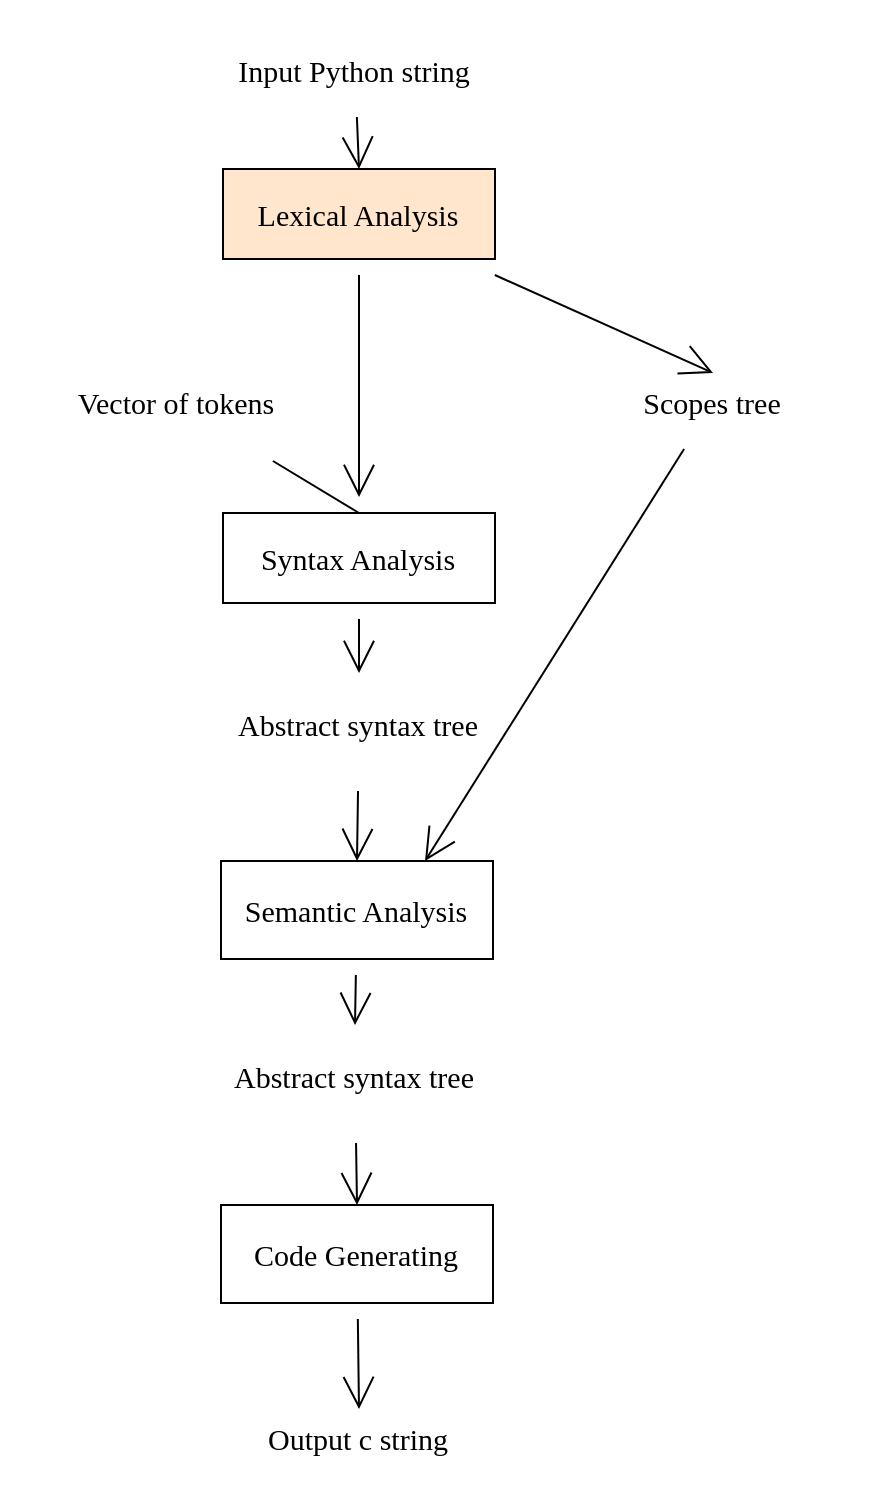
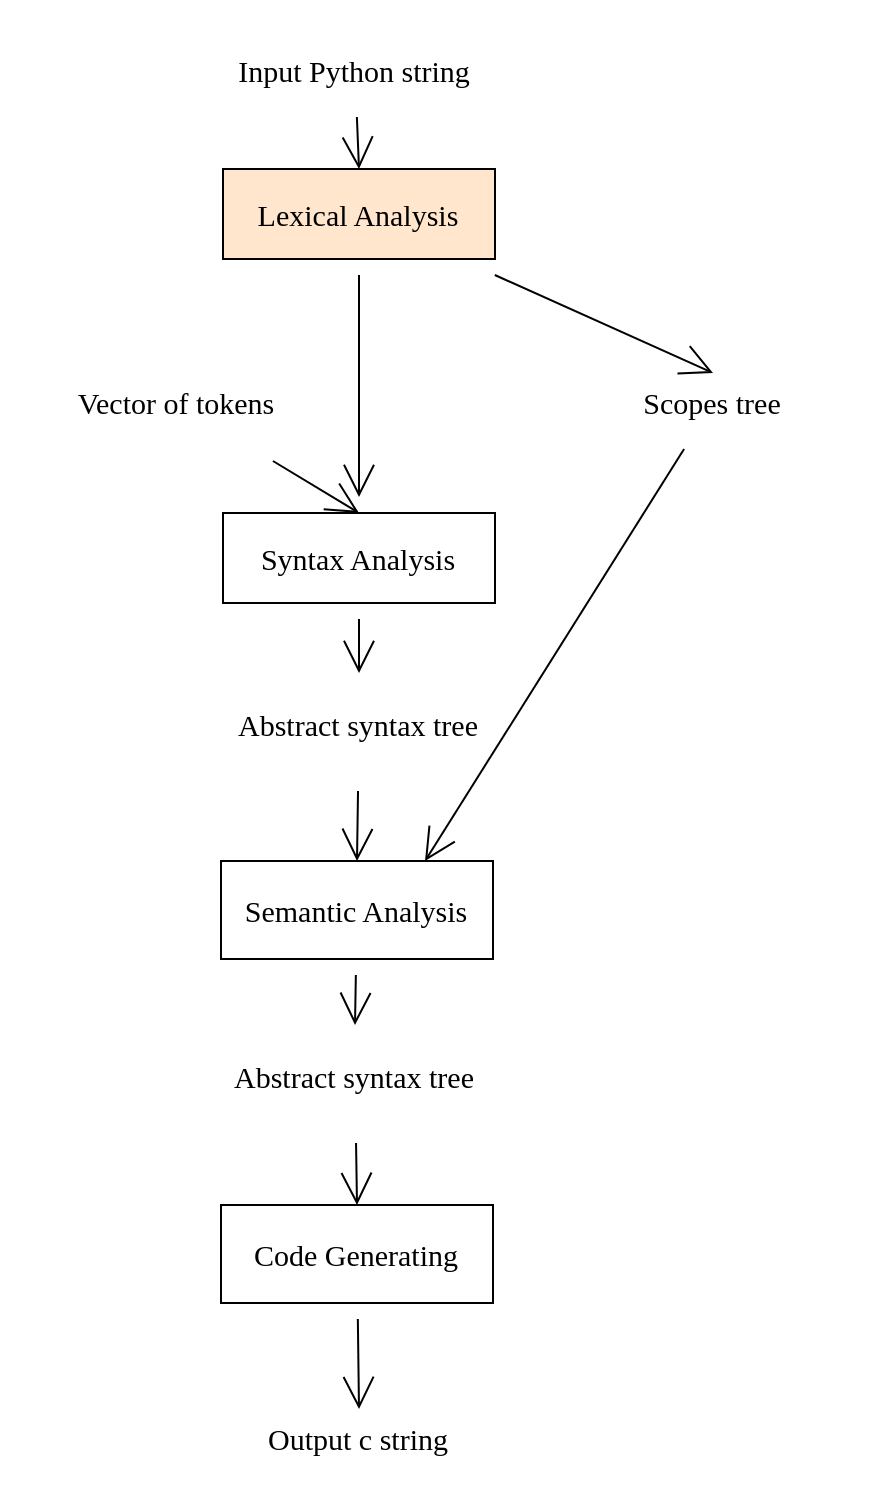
(353, 509) -> (353, 509)
